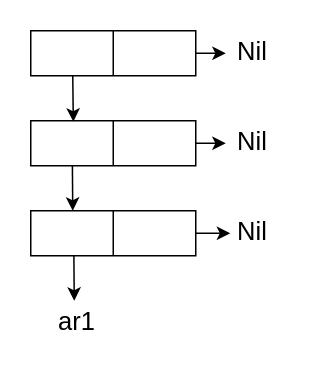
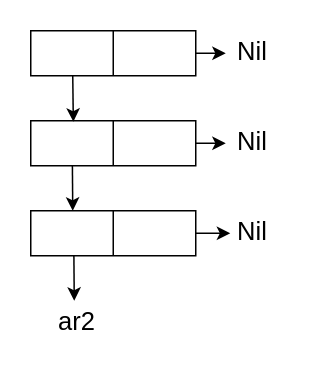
(77, 323) -> (77, 323)
